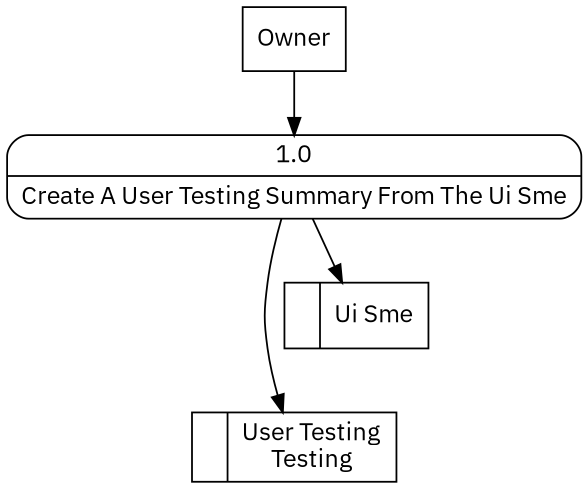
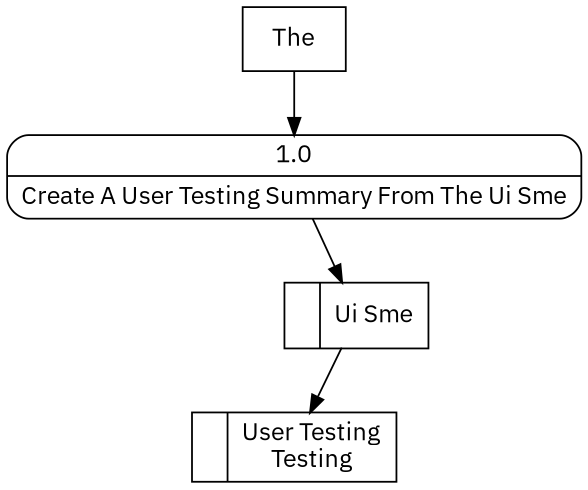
(294, 39) -> (294, 39)
(265, 307) -> (330, 372)
